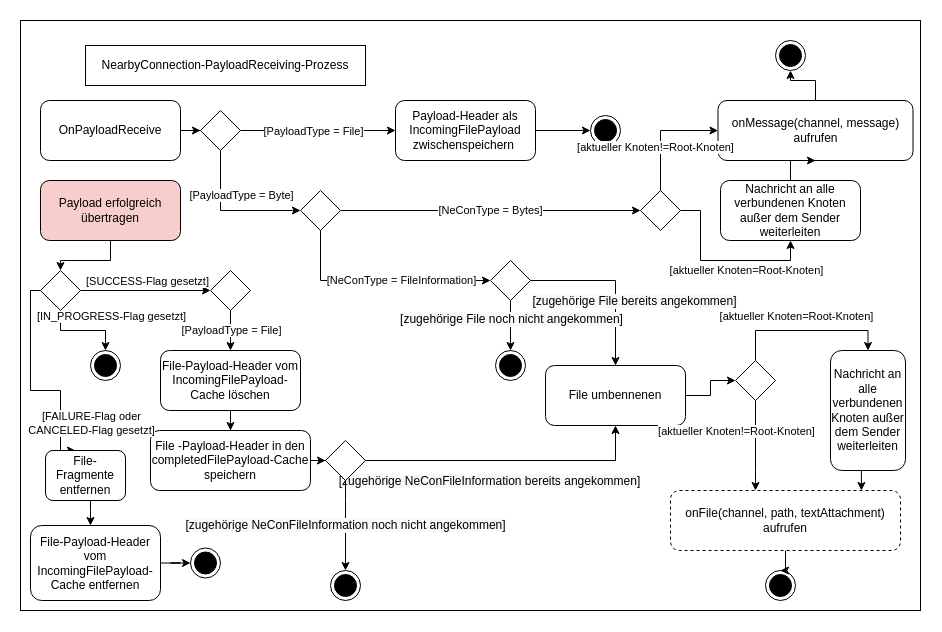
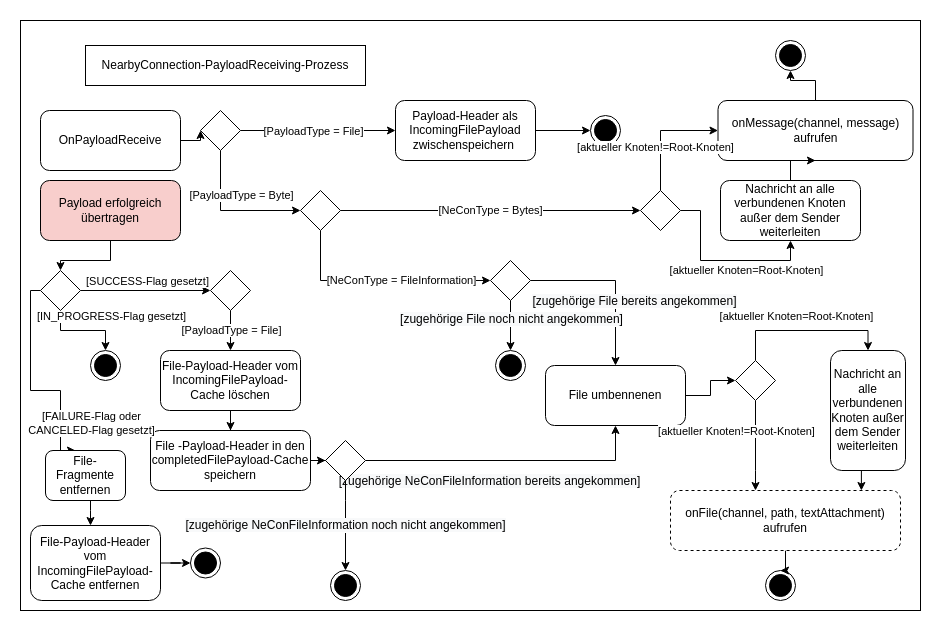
(111, 131) -> (111, 141)
